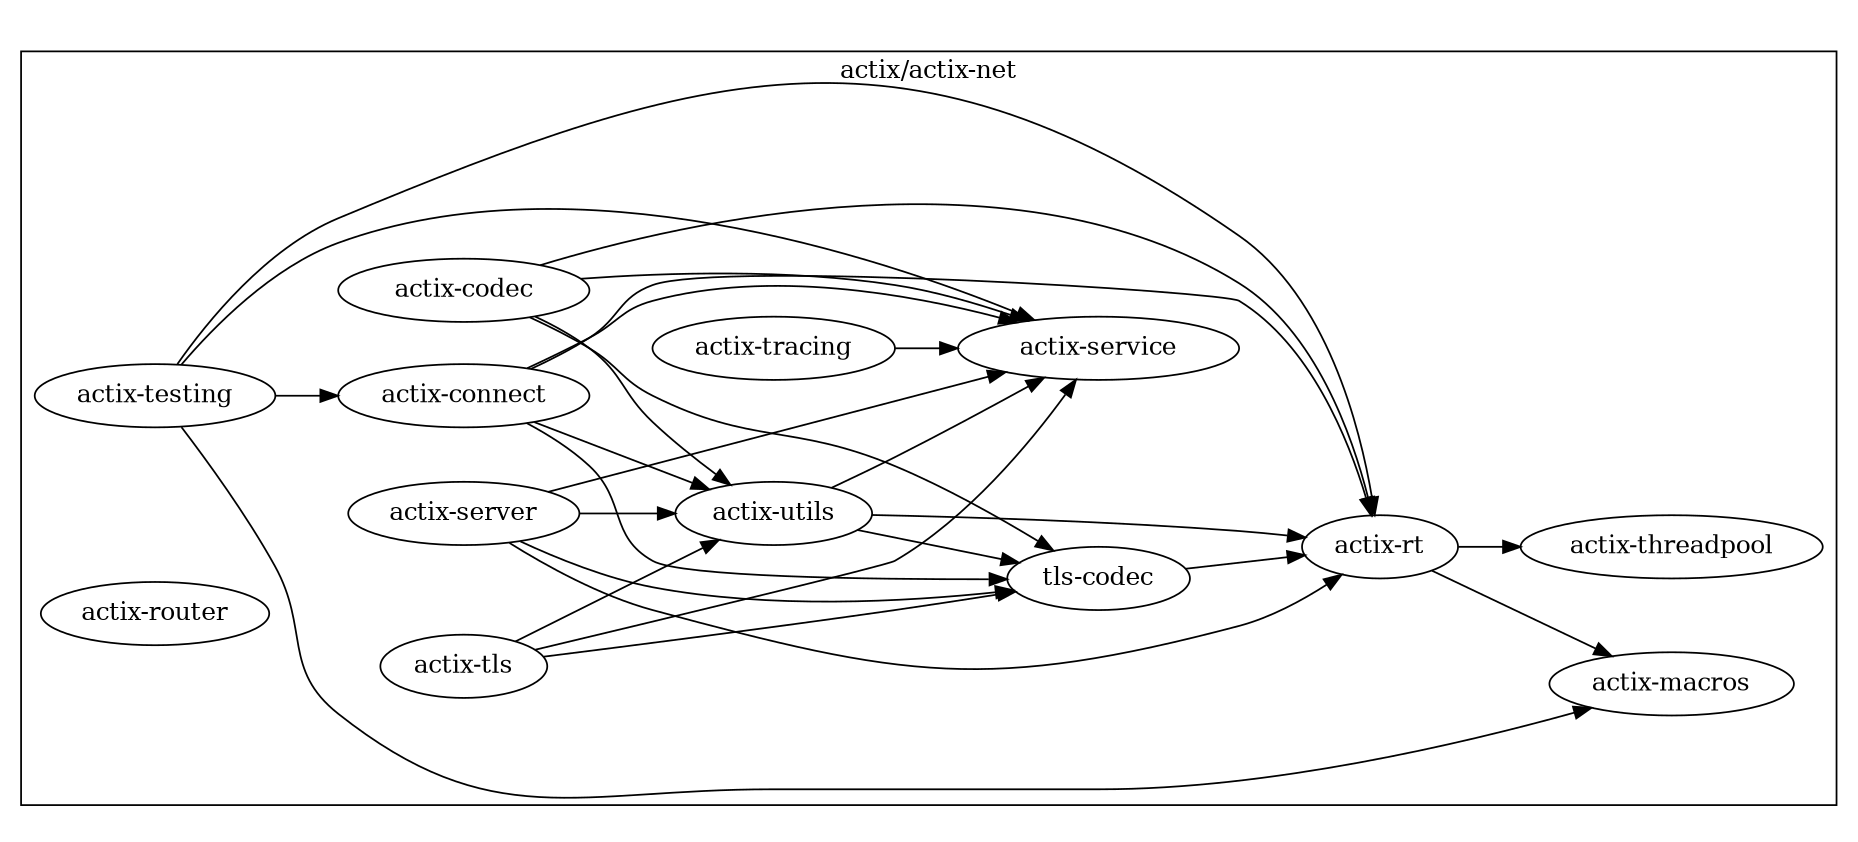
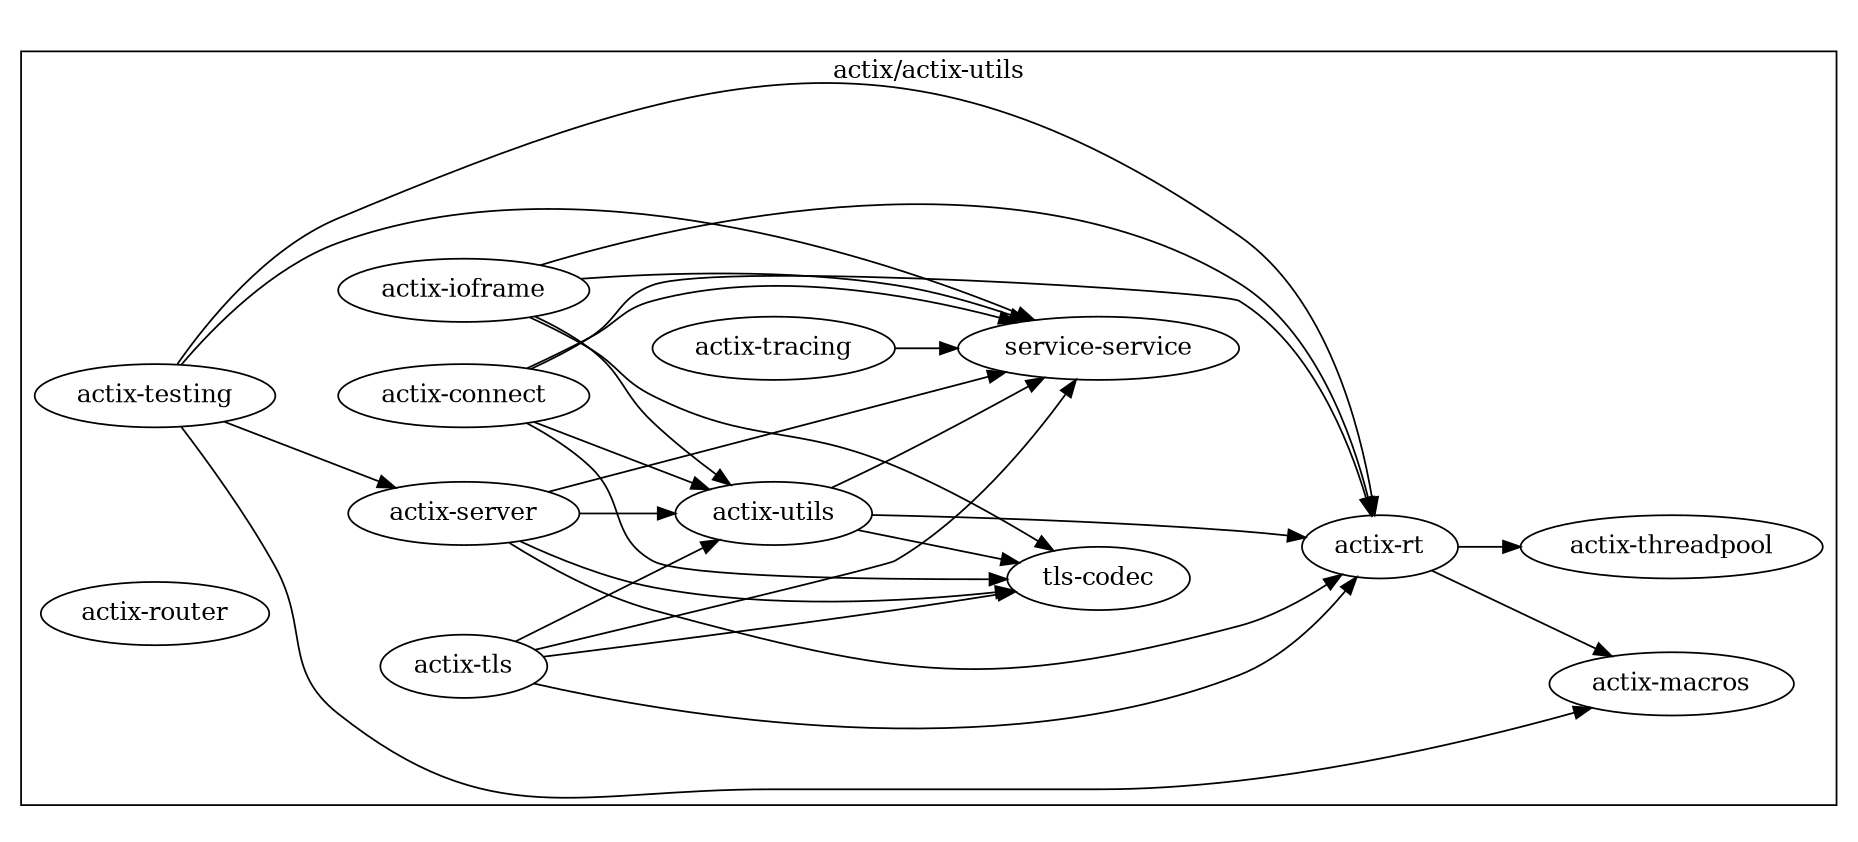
(929, 72) -> (929, 72)
(464, 290) -> (464, 290)
(1099, 348) -> (1099, 348)
(298, 396) -> (302, 452)
(1237, 563) -> (956, 727)
